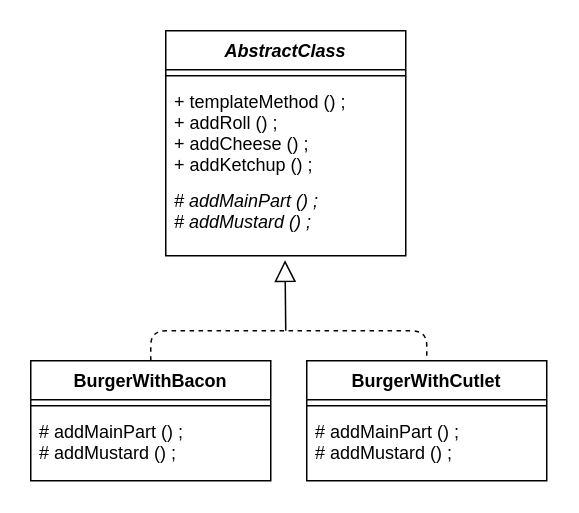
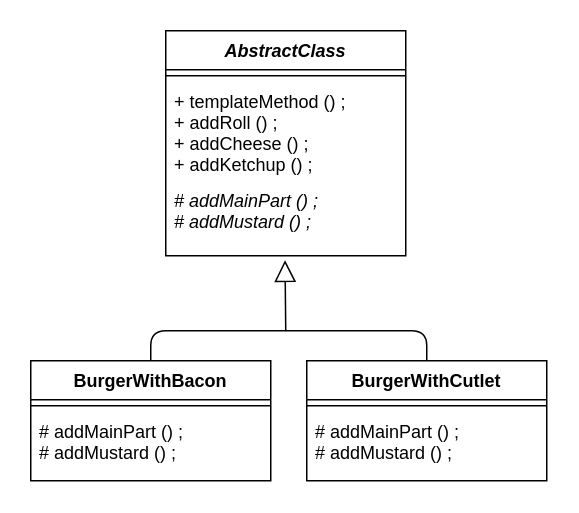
(291, 331) -> (291, 331)
